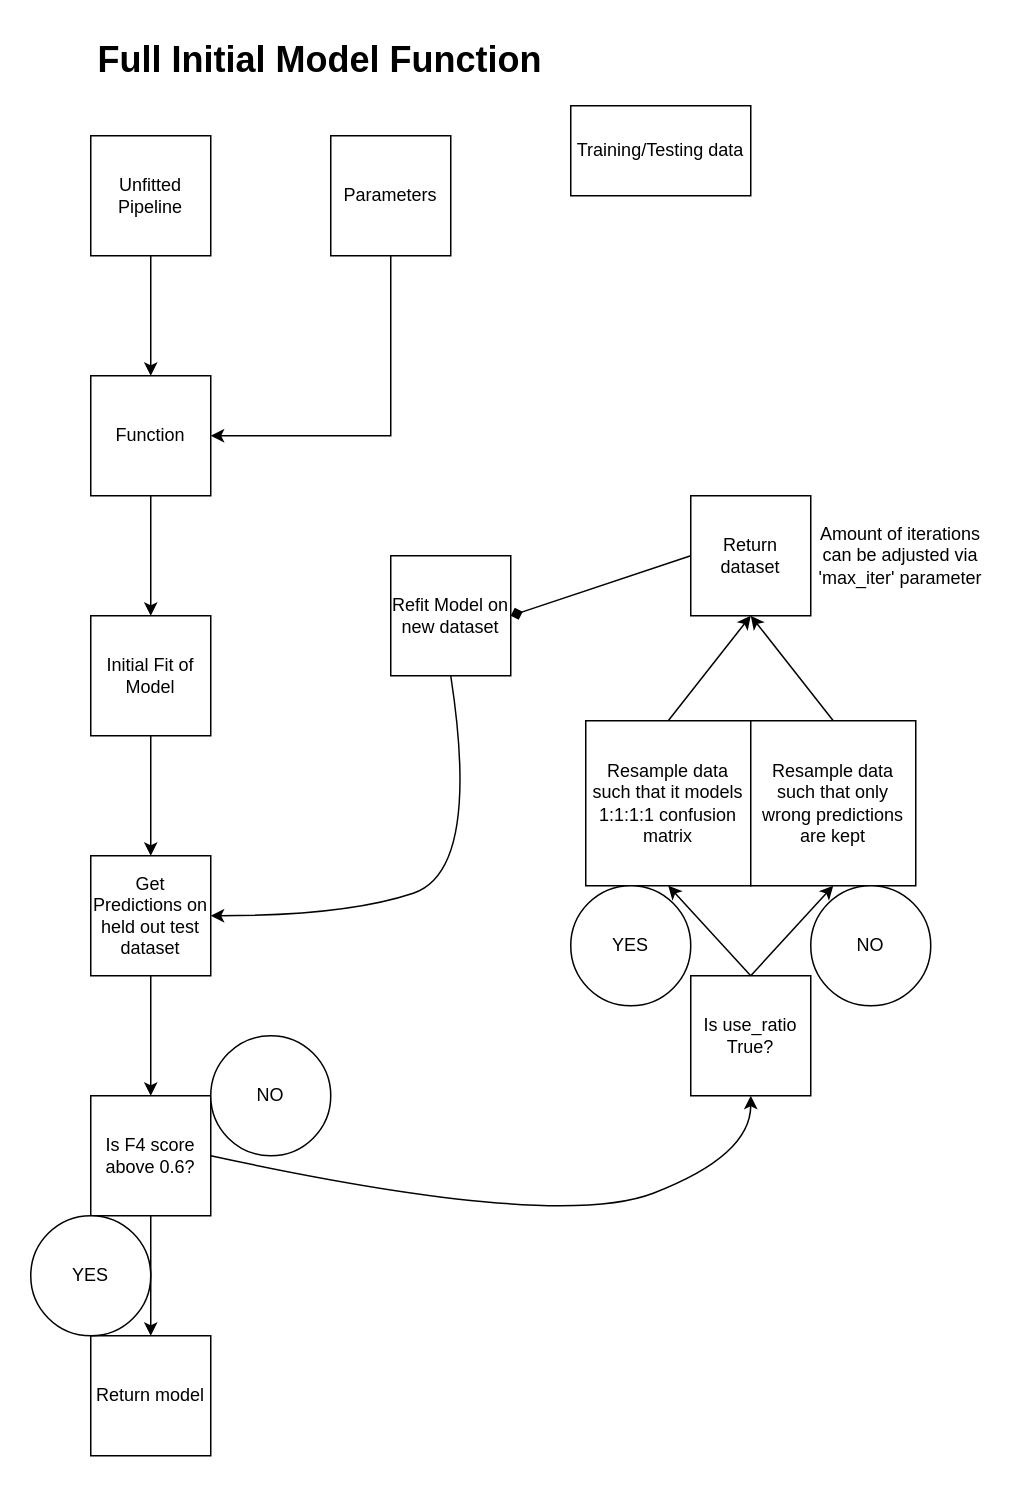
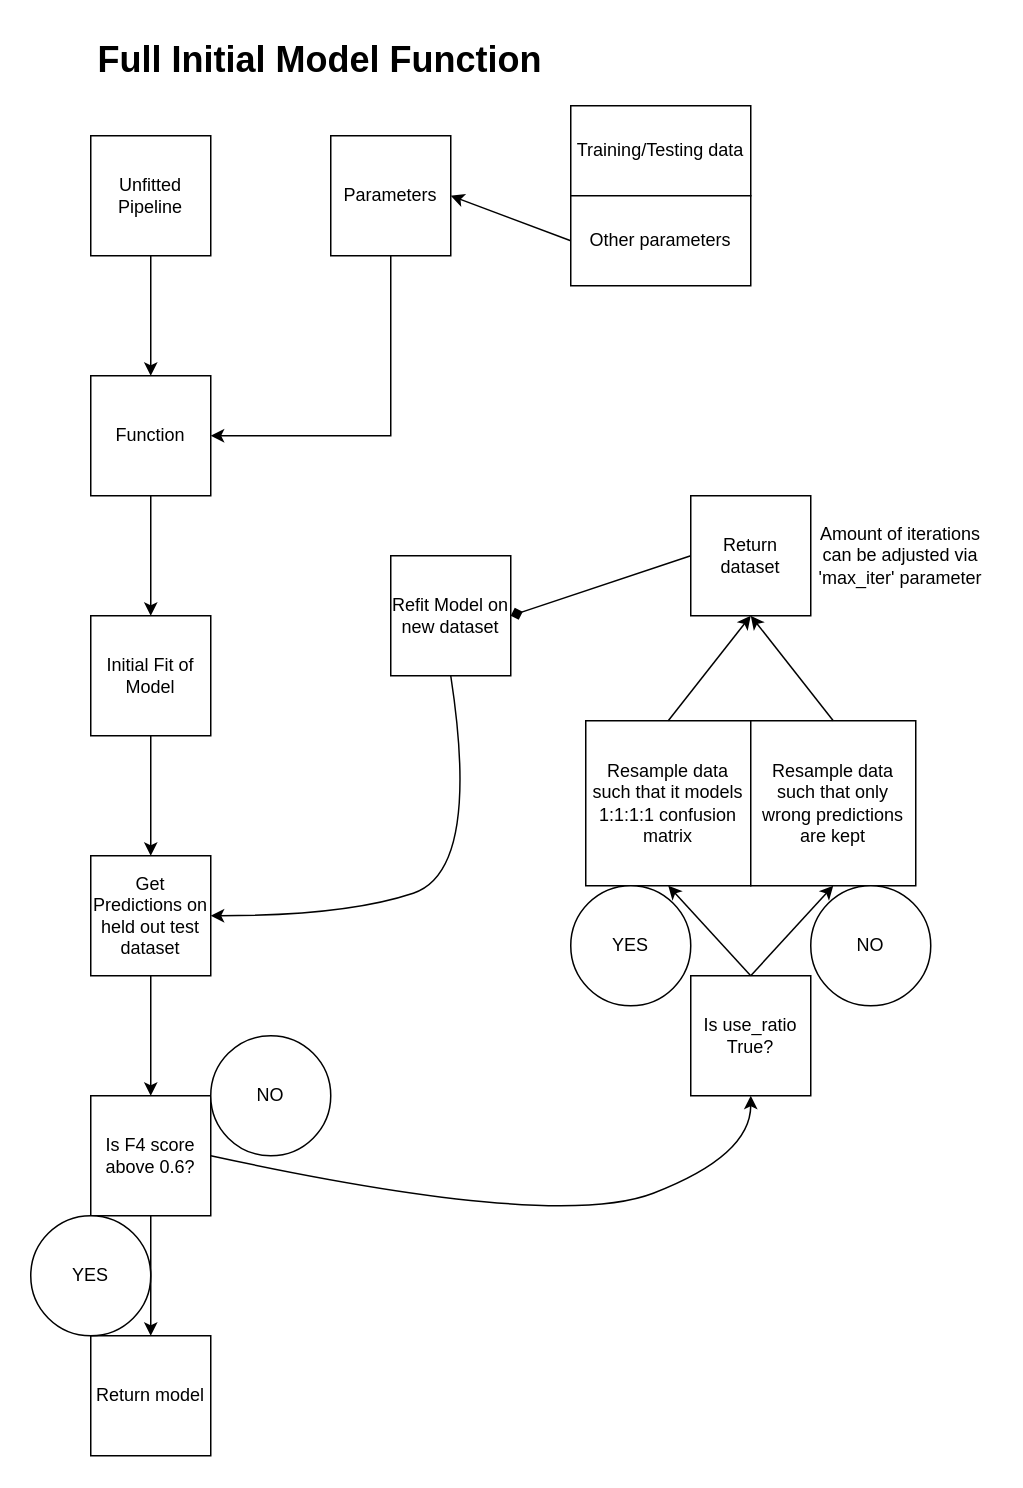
none -> (515, 220)
none -> (661, 241)
